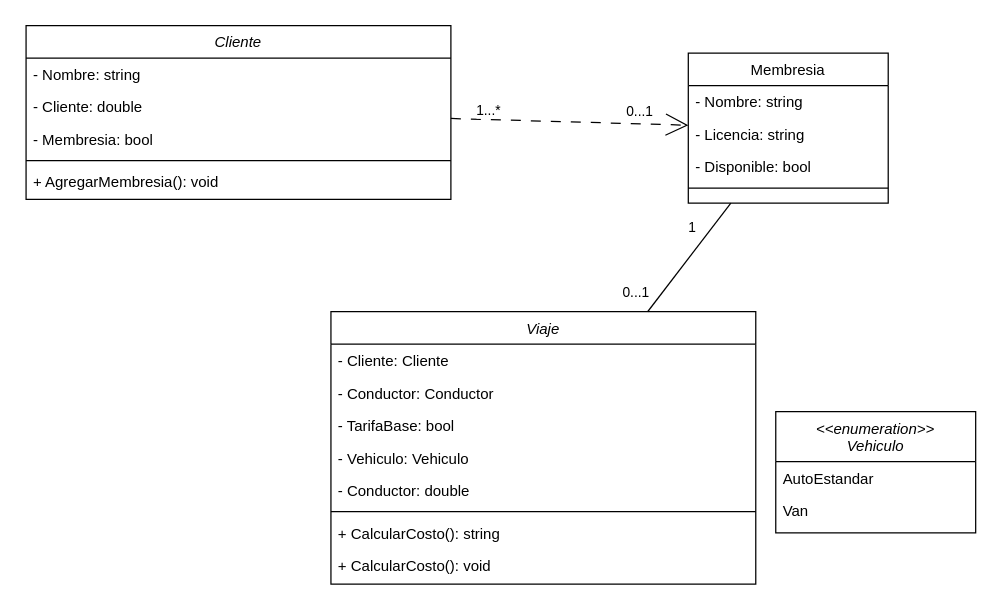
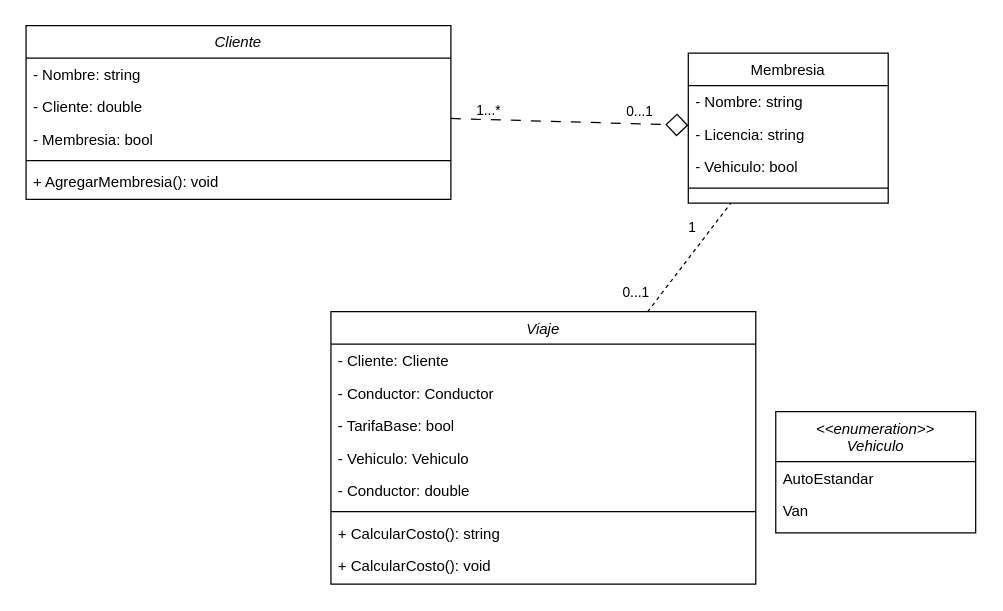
(674, 125) -> (665, 125)
(757, 168) -> (751, 168)
(688, 258) -> (688, 258)
